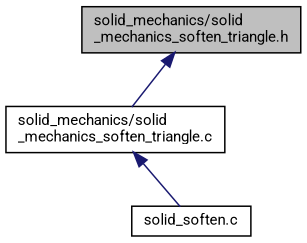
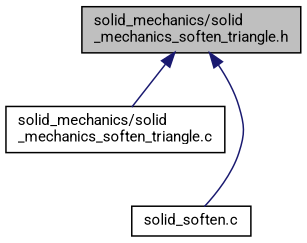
(162, 185) -> (243, 139)
